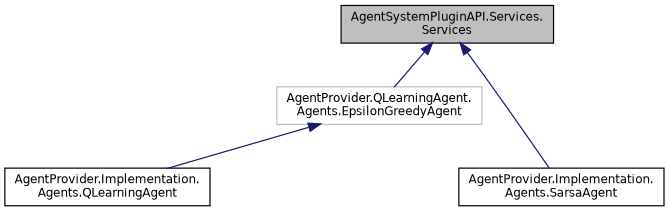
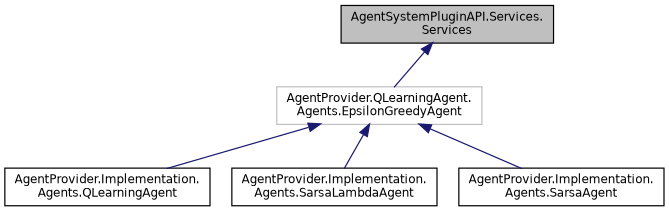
(509, 110) -> (476, 149)
none -> (334, 187)
